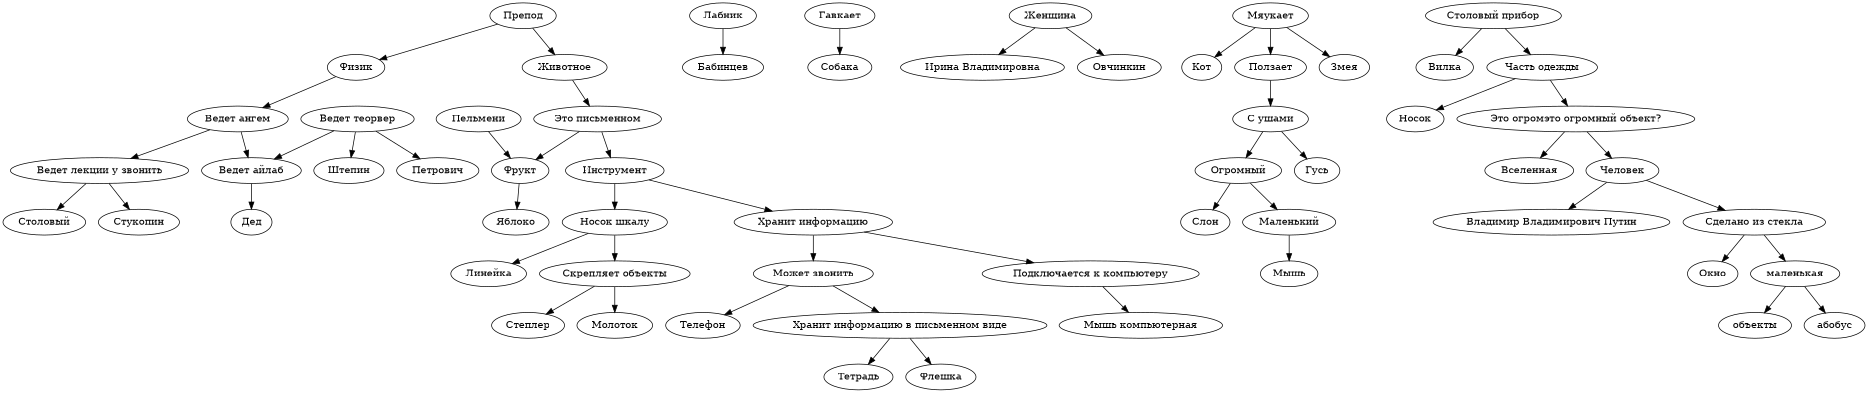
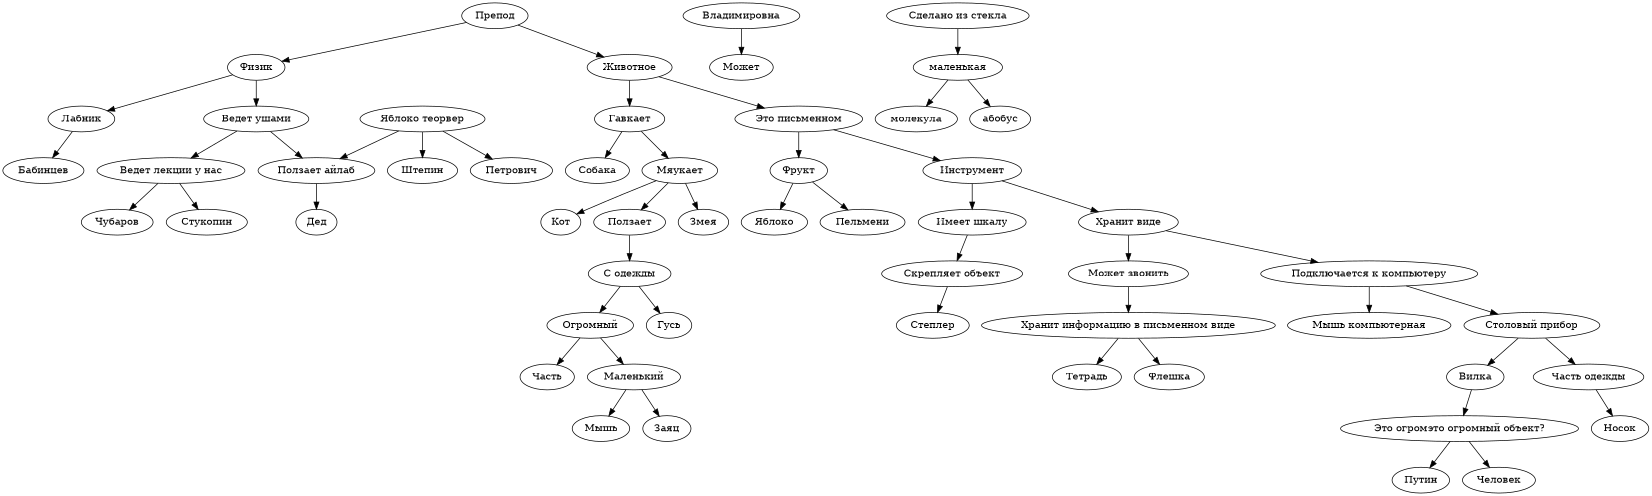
(1050, 16) -> (741, 16)
(982, 67) -> none
(1119, 67) -> (741, 67)
none -> (630, 90)
(1557, 90) -> (1469, 399)
none -> (174, 92)
(238, 119) -> (256, 119)
(358, 119) -> (423, 119)
(1271, 119) -> (630, 274)
(497, 142) -> (827, 194)
none -> (652, 142)
(100, 171) -> (171, 171)
(251, 171) -> (316, 171)
(1529, 171) -> (1421, 480)
(1682, 194) -> none
(44, 222) -> (117, 222)
(615, 222) -> (972, 222)
(813, 222) -> (1128, 222)
(1205, 222) -> (547, 377)
(1551, 222) -> none
(489, 274) -> none
(615, 274) -> (952, 274)
(1713, 274) -> none
none -> (1448, 299)
(615, 325) -> none
(703, 325) -> none
(1755, 325) -> (916, 119)
none -> (667, 429)
